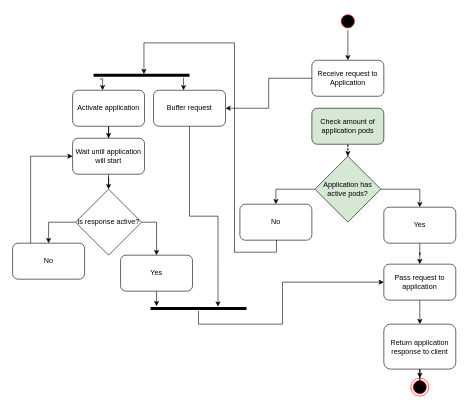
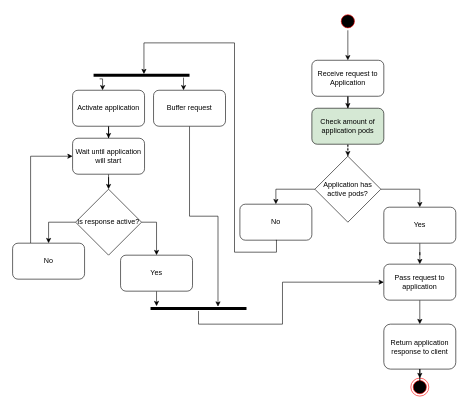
(269, 107) -> (348, 104)
(348, 189) -> (348, 189)
